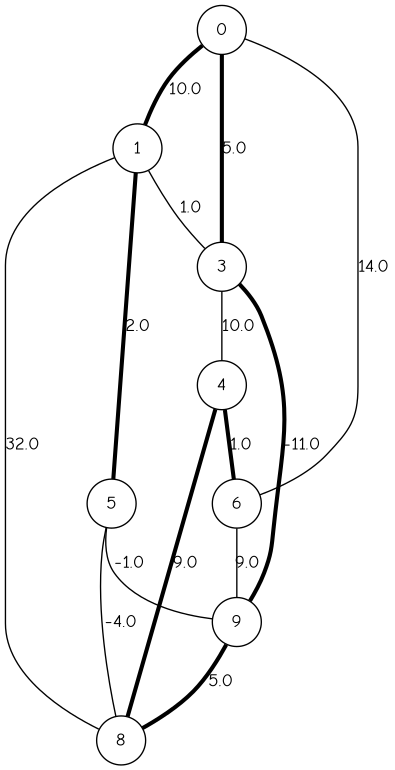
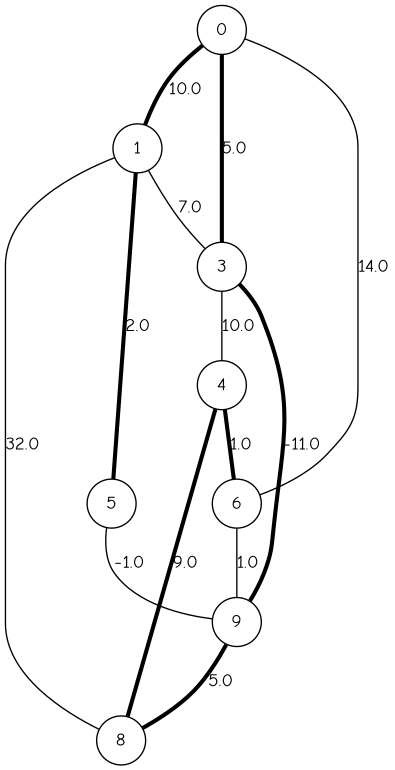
(191, 208) -> (191, 208)
(248, 563) -> (248, 563)
(102, 622) -> none
